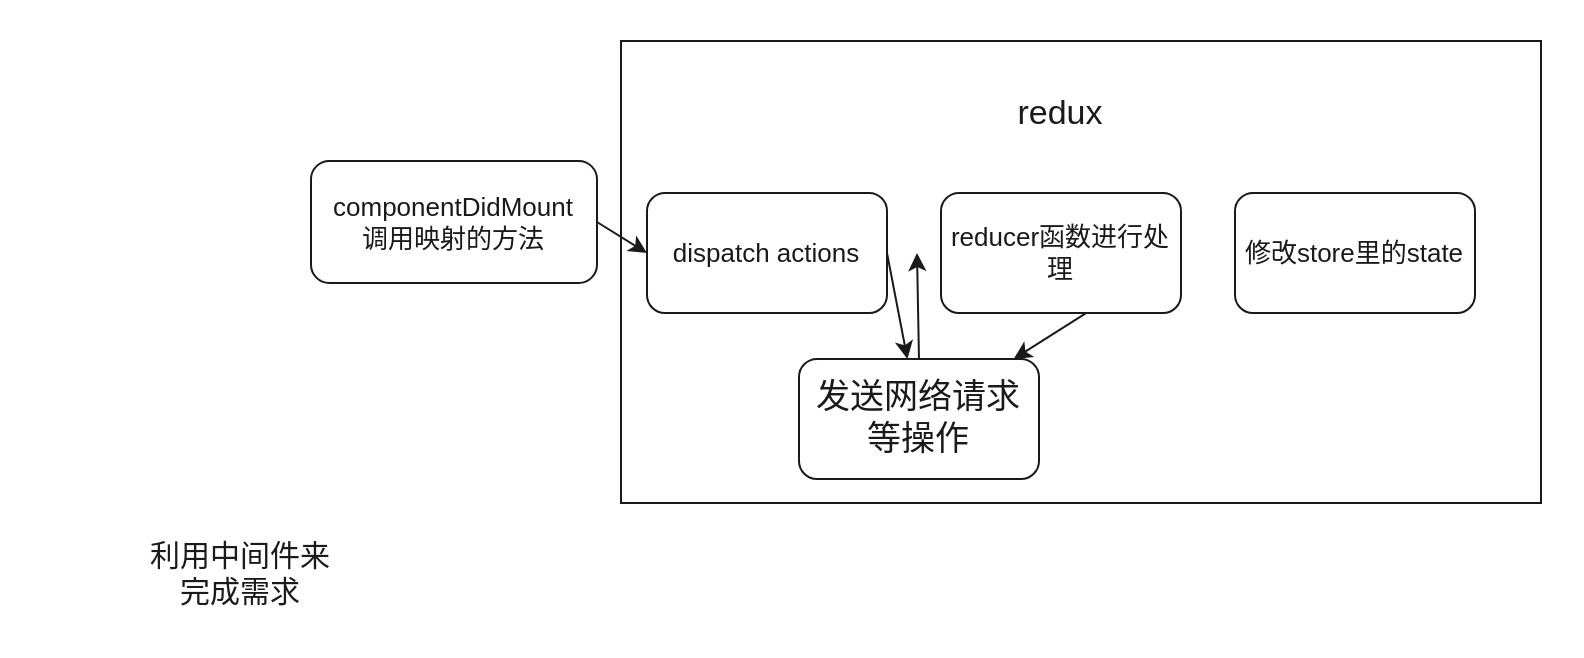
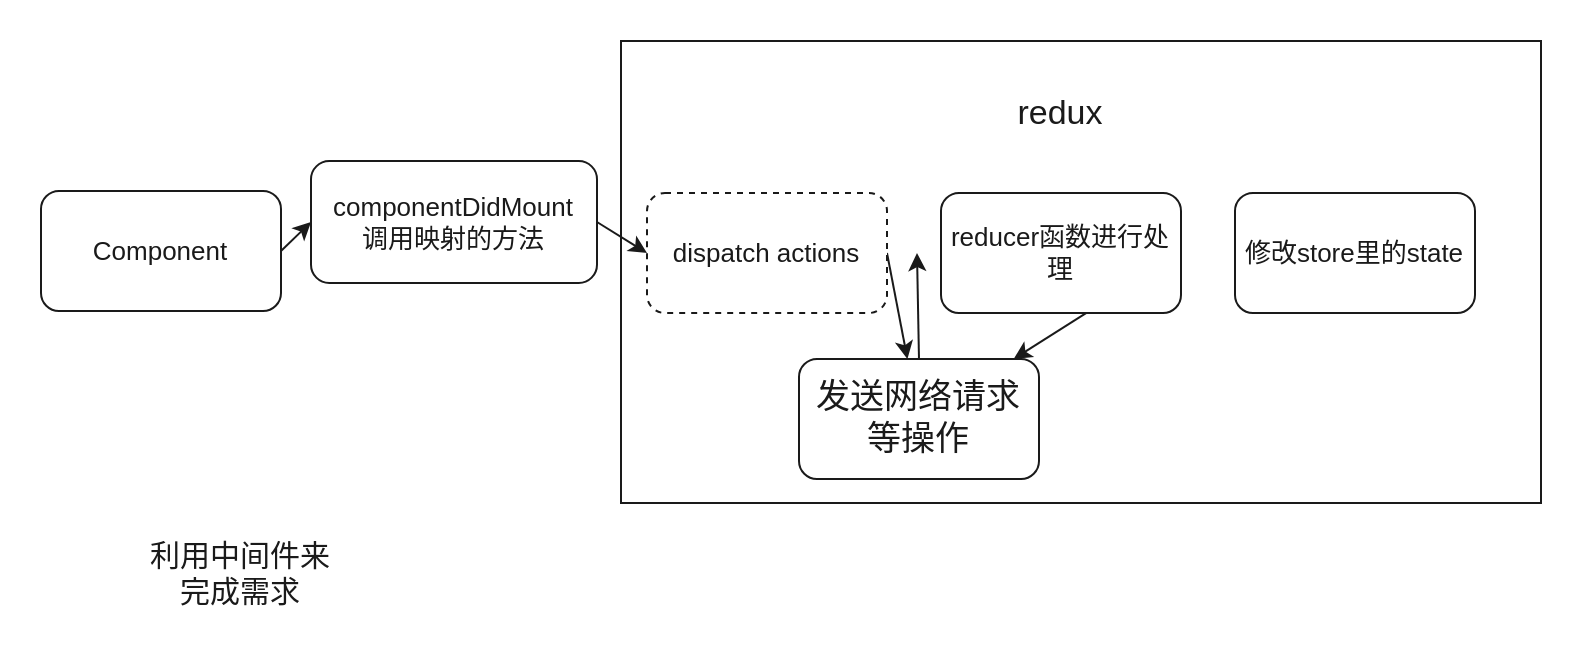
none -> (291, 241)
none -> (161, 251)
(767, 253) -> (767, 253)
